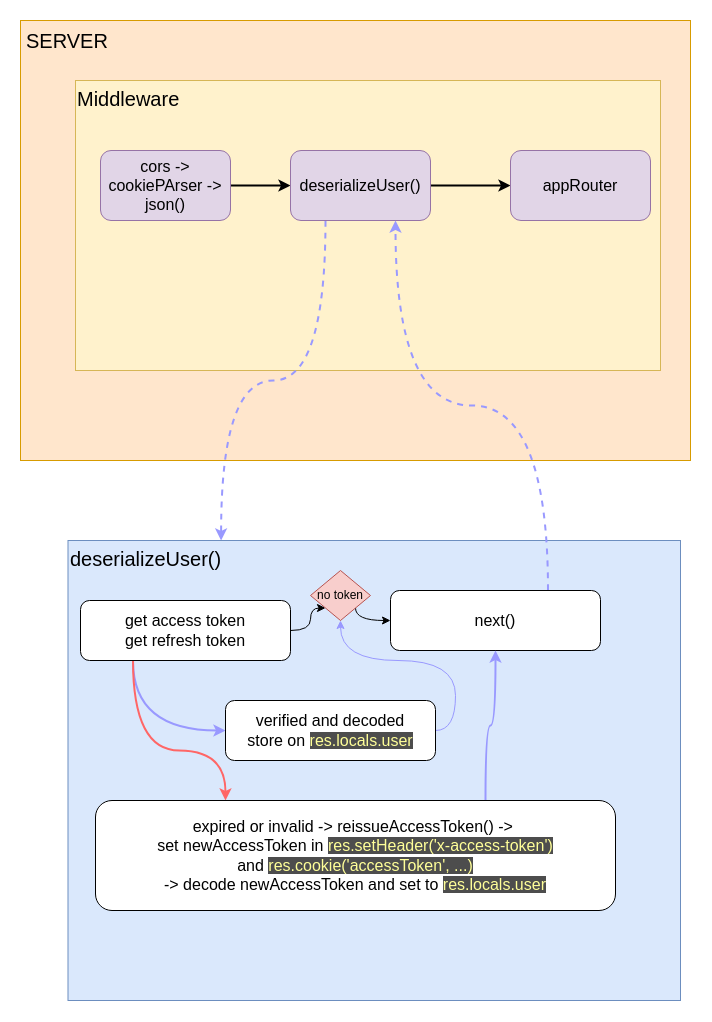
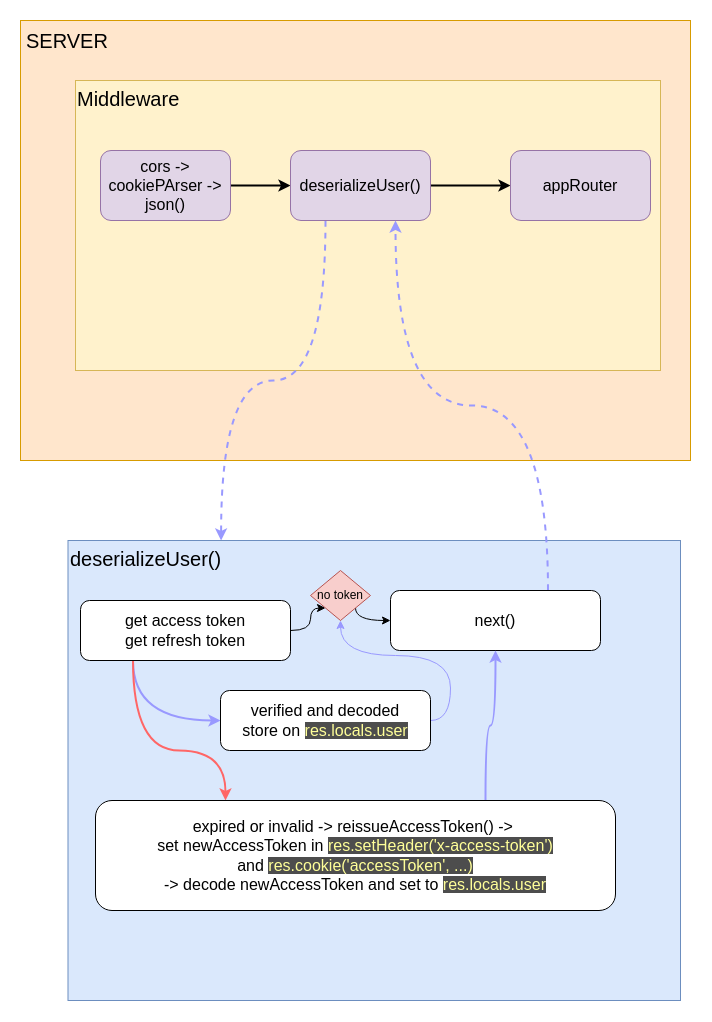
(331, 731) -> (326, 721)
